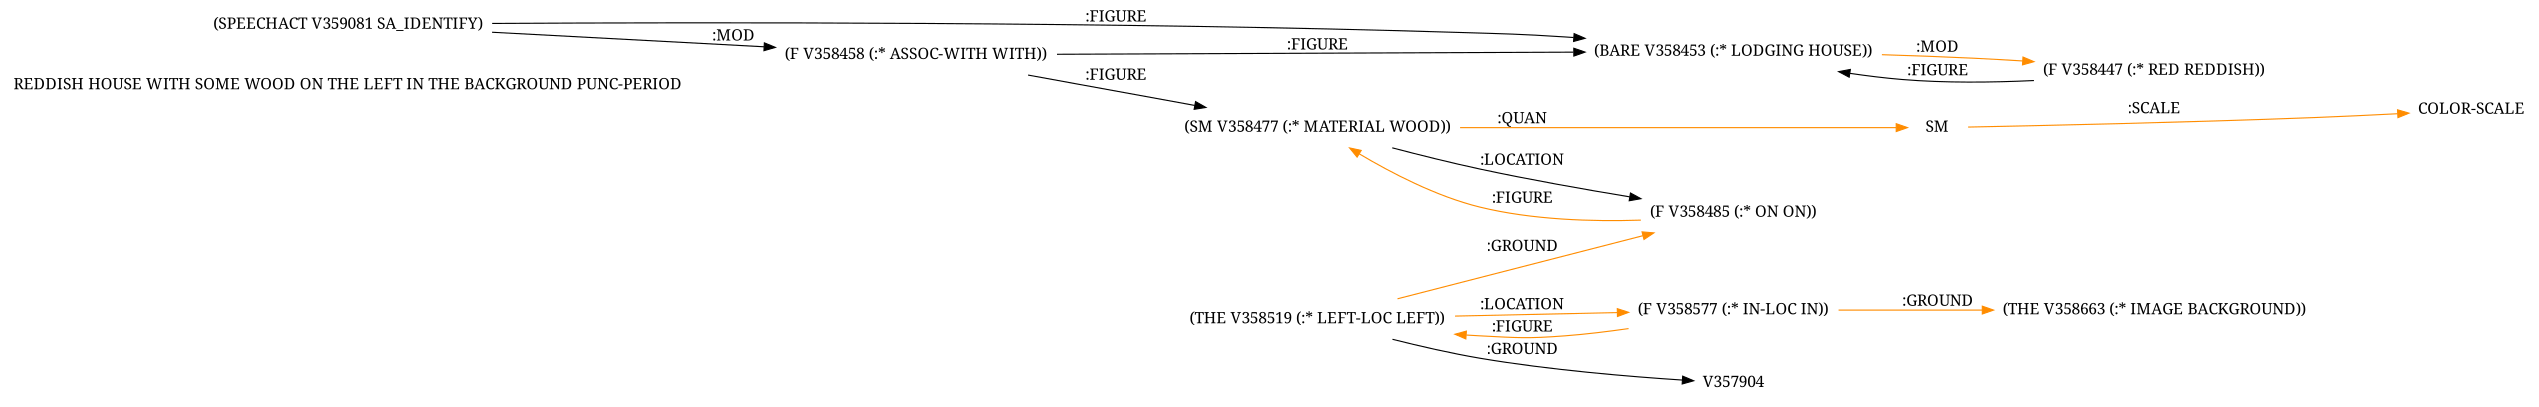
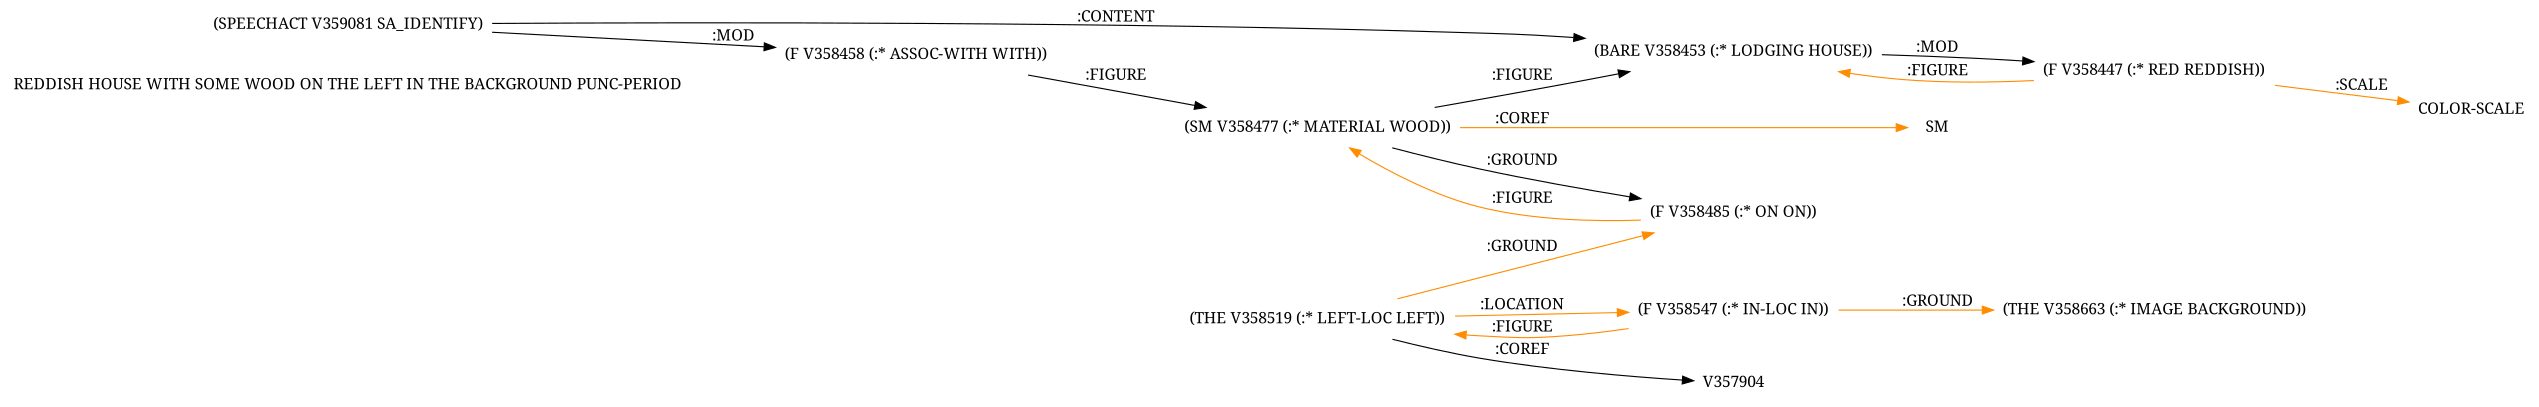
(1116, 17) -> (1116, 17)
(1315, 53) -> (1527, 91)
(1952, 57) -> (1952, 57)
(1942, 82) -> (1942, 82)
(1522, 119) -> (1522, 119)
(2183, 122) -> (2336, 93)
(1522, 161) -> (1522, 161)
(1733, 310) -> (1733, 310)
(1522, 350) -> (1522, 350)
